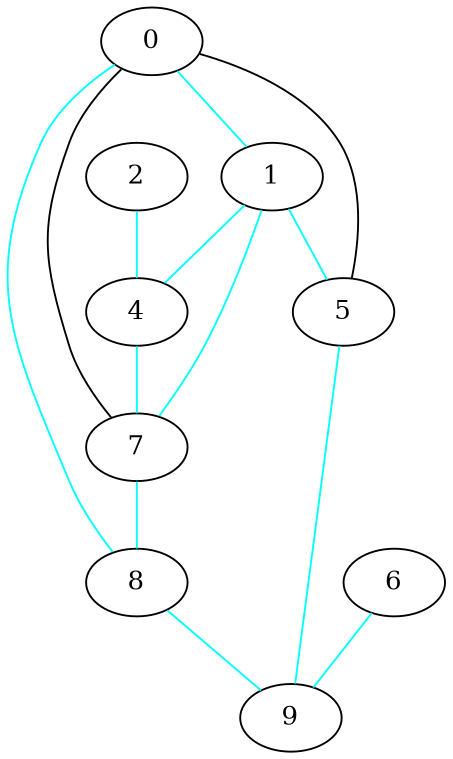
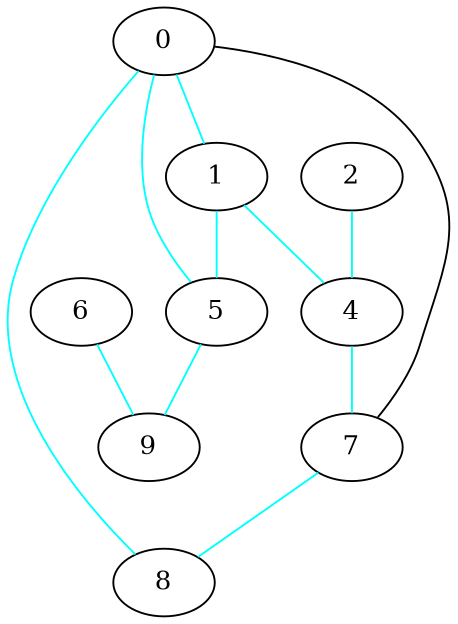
(331, 130) -> (144, 184)
(219, 317) -> none
(214, 650) -> none
